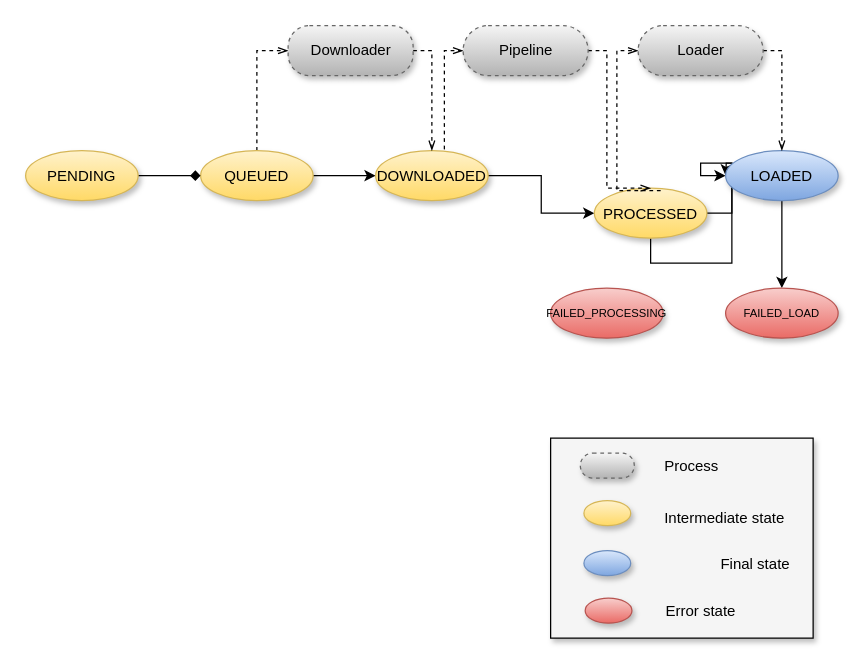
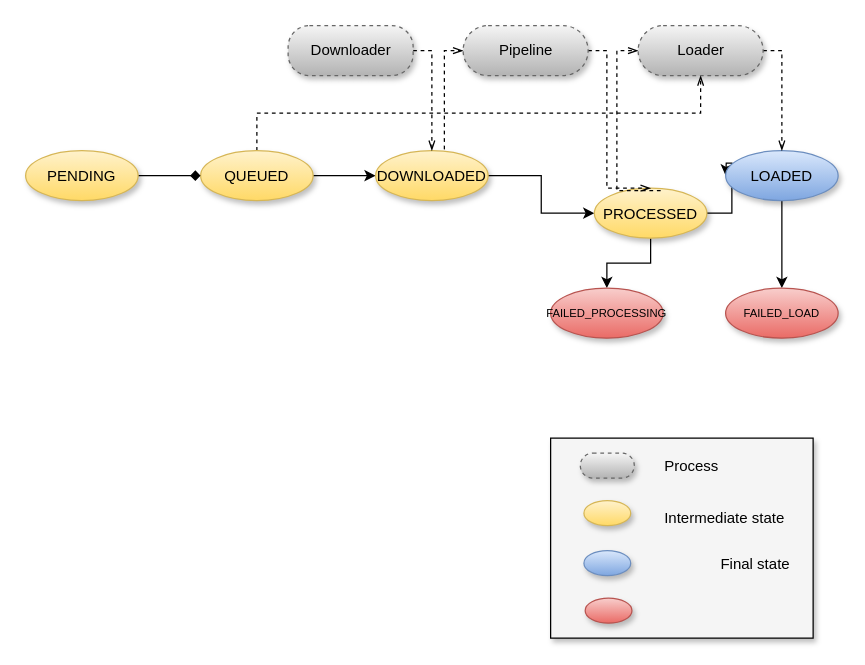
(257, 69) -> (494, 113)
(714, 263) -> (622, 263)
(703, 611) -> none
